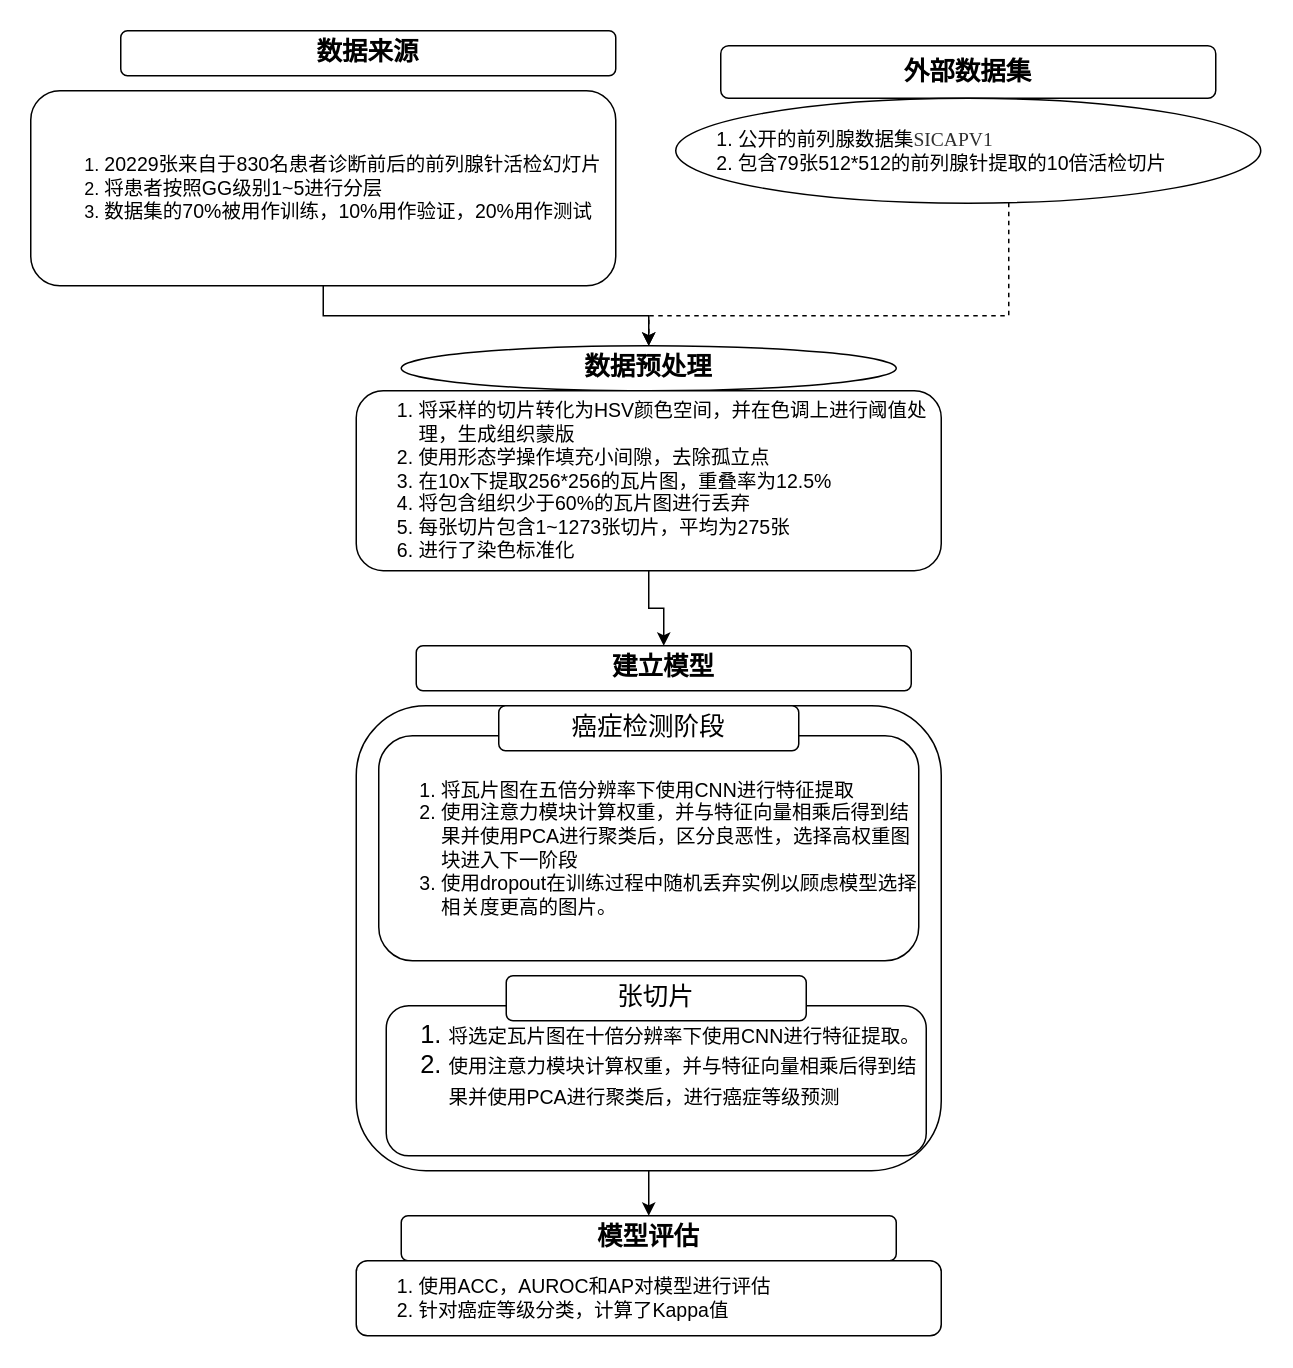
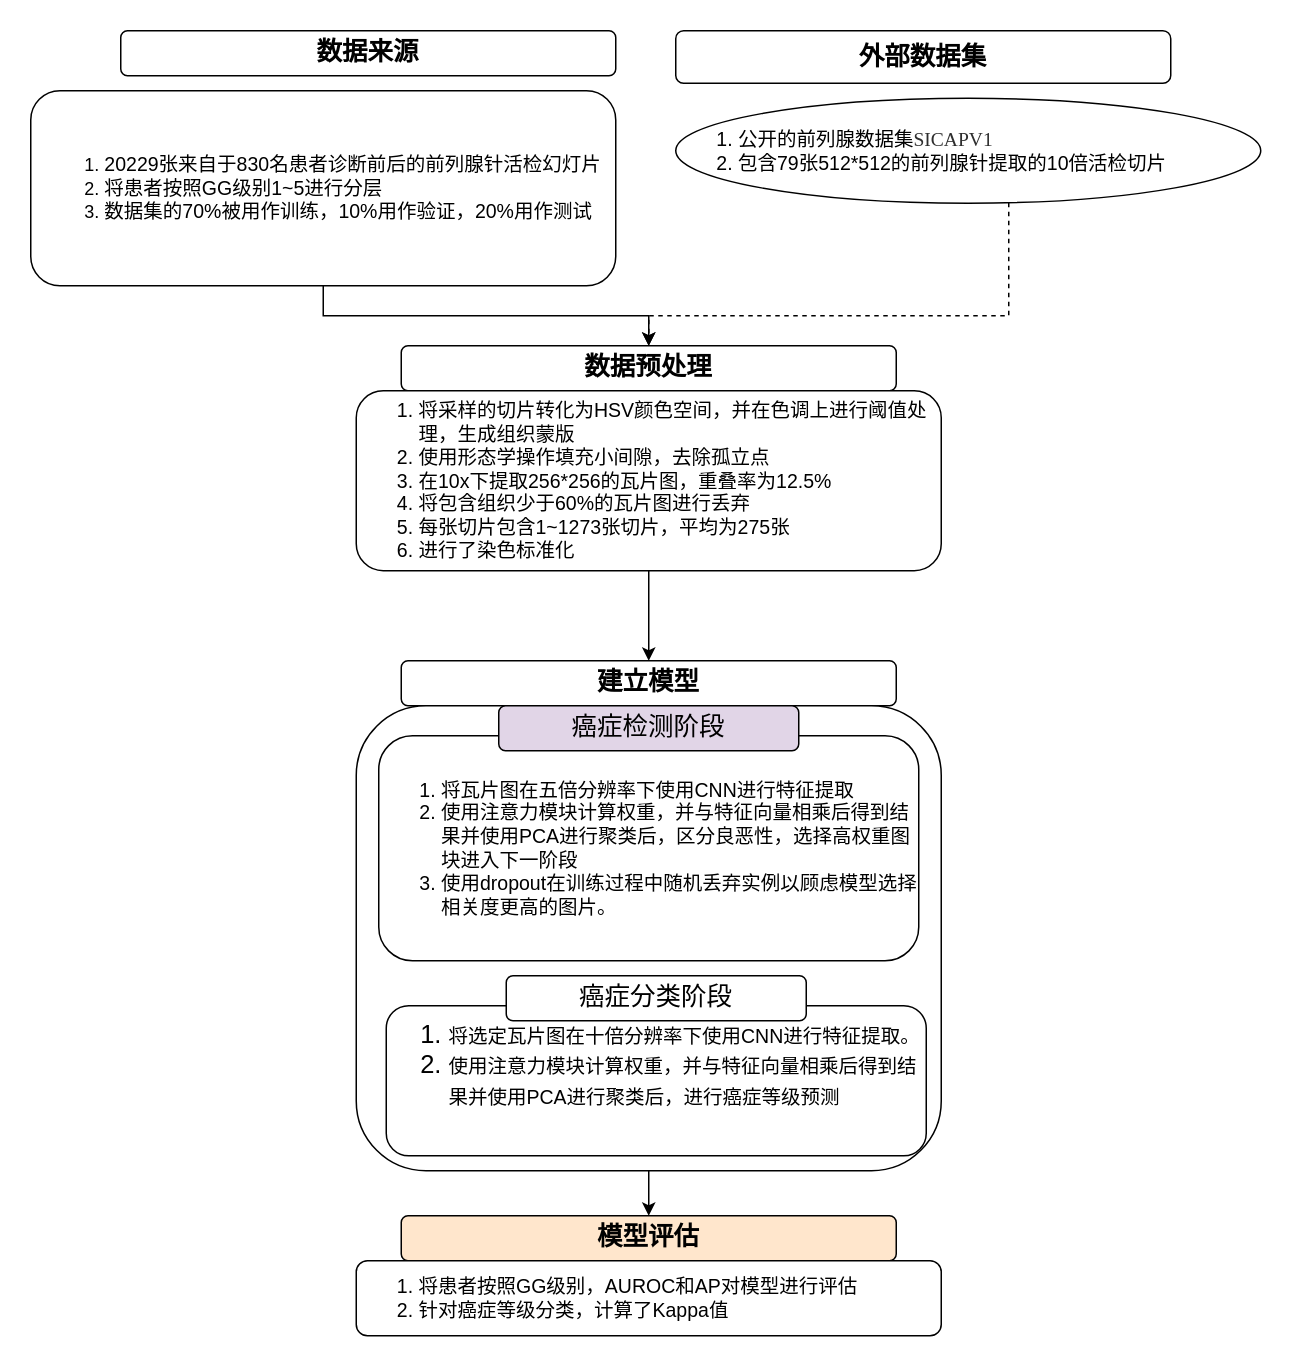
(968, 72) -> (923, 57)
(649, 368) -> (649, 368)
(664, 668) -> (649, 683)
(649, 728) -> (649, 728)
(656, 998) -> (656, 998)
(649, 1238) -> (649, 1238)
(521, 1298) -> (564, 1298)
